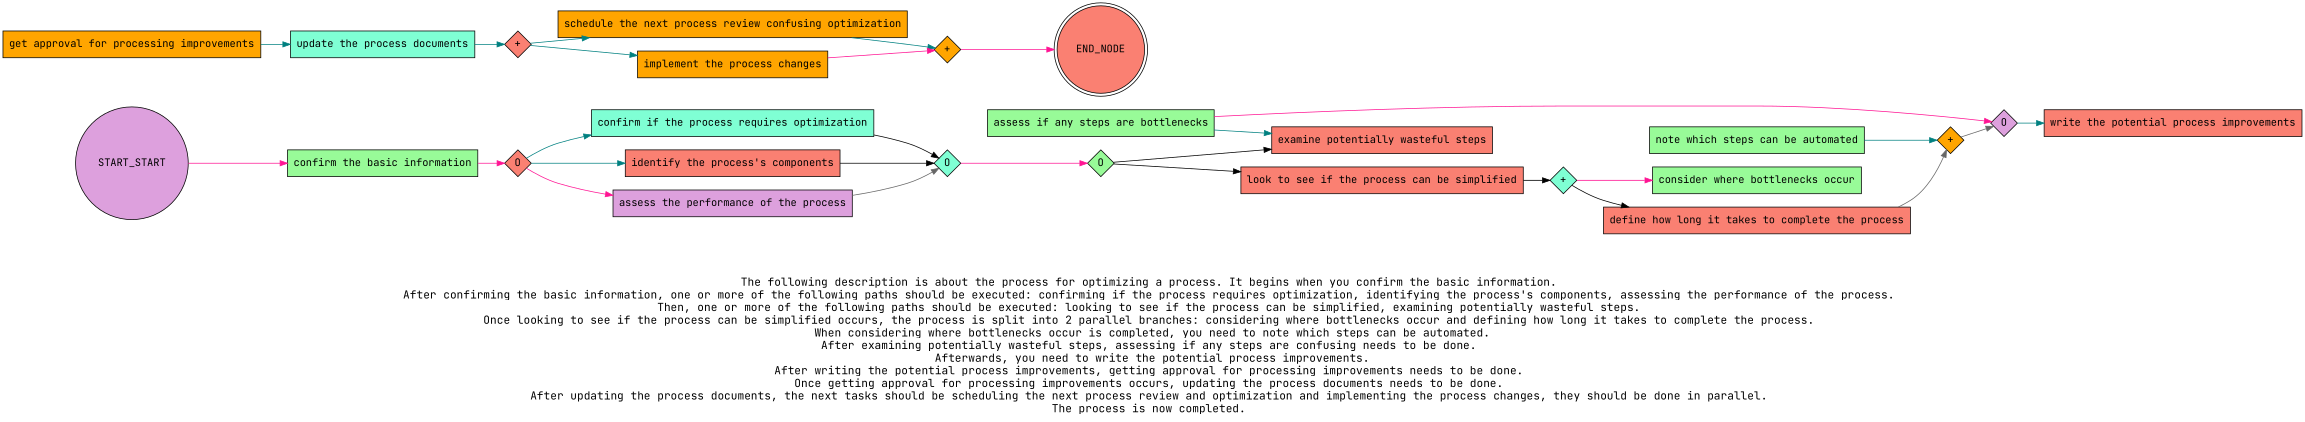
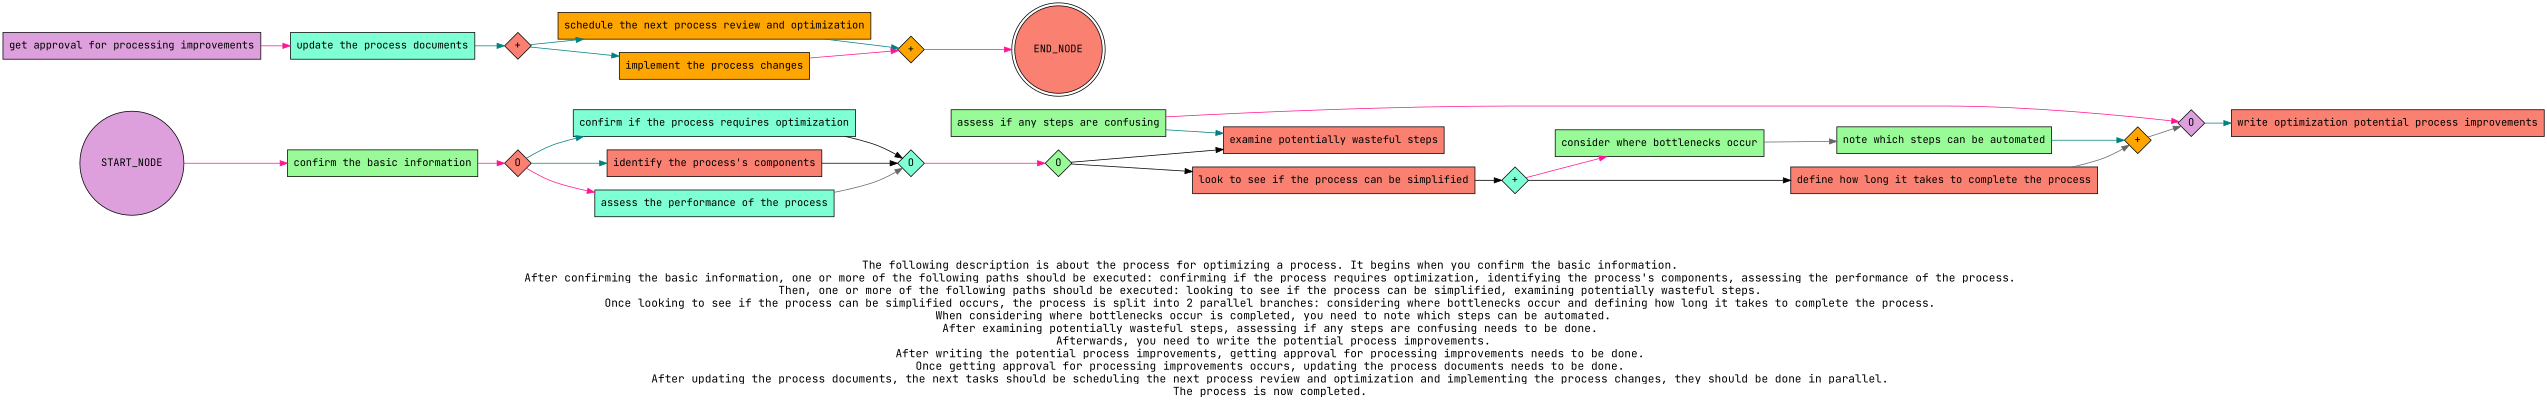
(733, 24) -> (714, 26)
(132, 44) -> (132, 46)
(272, 44) -> (272, 46)
(1101, 123) -> (1058, 123)
(2173, 123) -> (2388, 123)
none -> (1797, 142)
(132, 163) -> (132, 163)
(733, 203) -> (714, 203)
